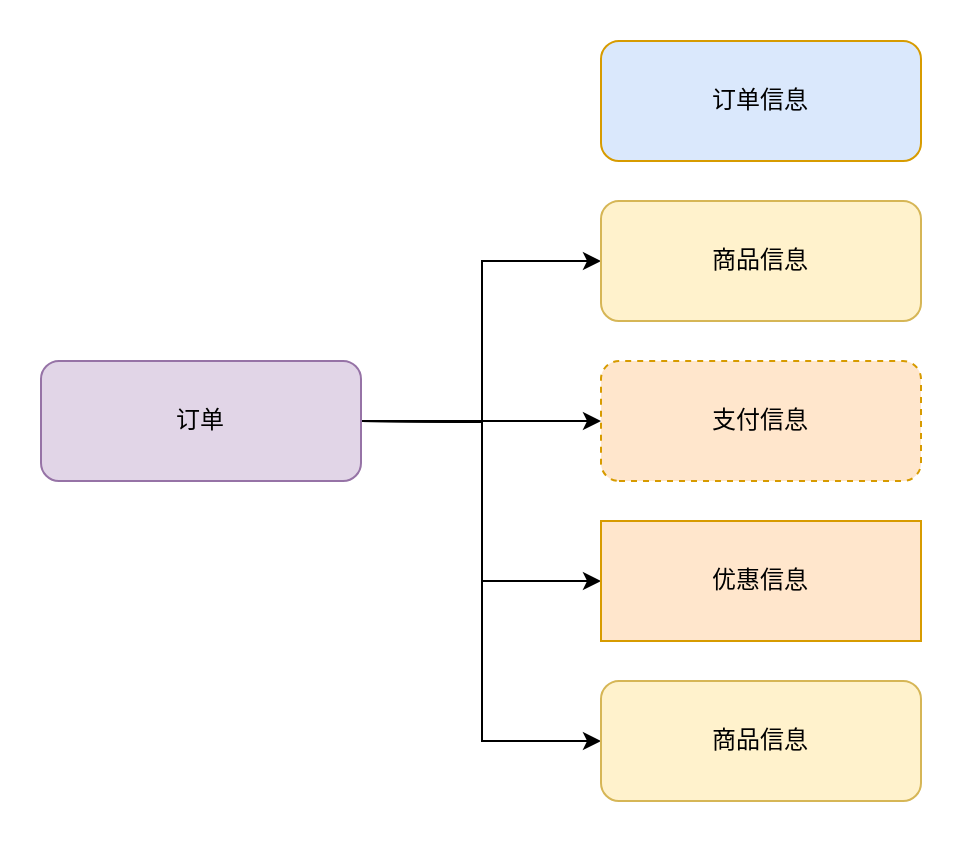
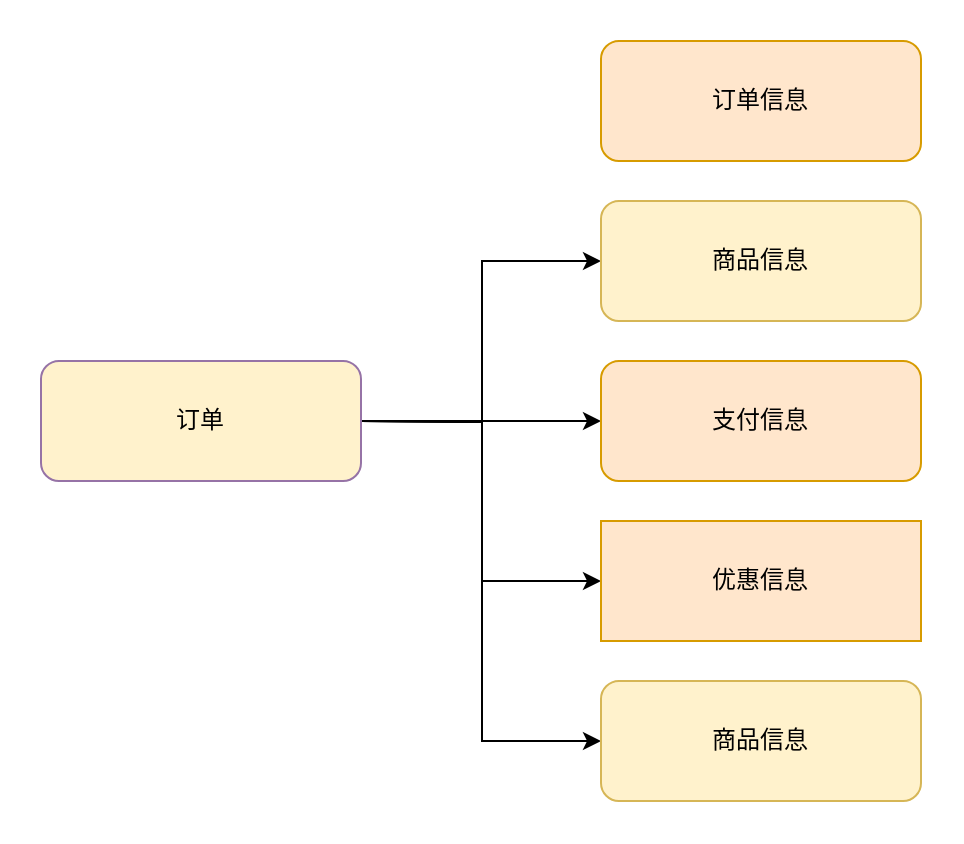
(761, 101) -> (761, 101)
(201, 421) -> (201, 421)
(761, 421) -> (761, 421)
